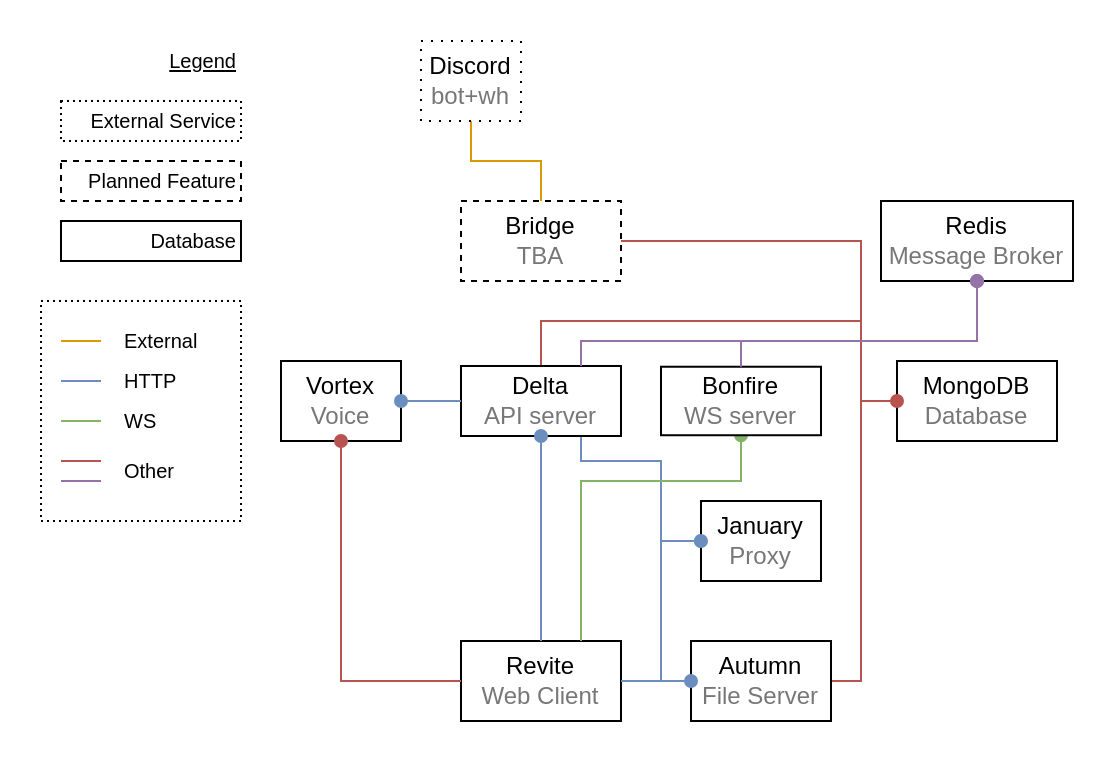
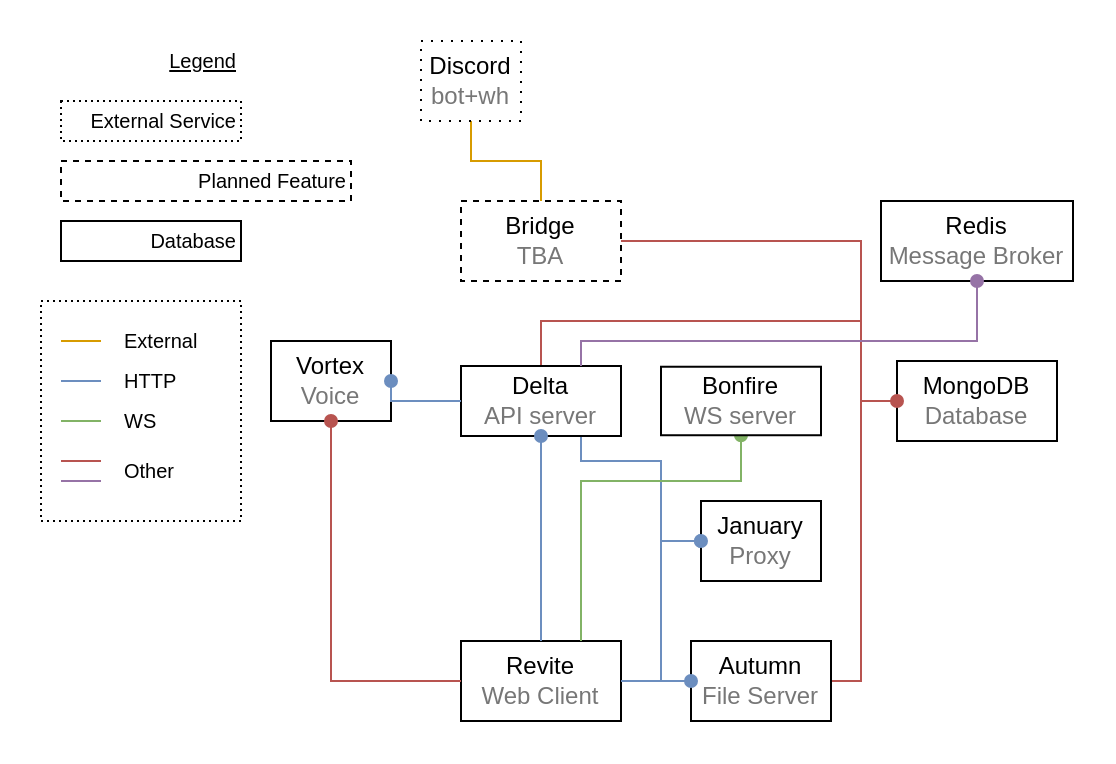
(151, 181) -> (206, 181)
(741, 355) -> none
(341, 401) -> (331, 381)
